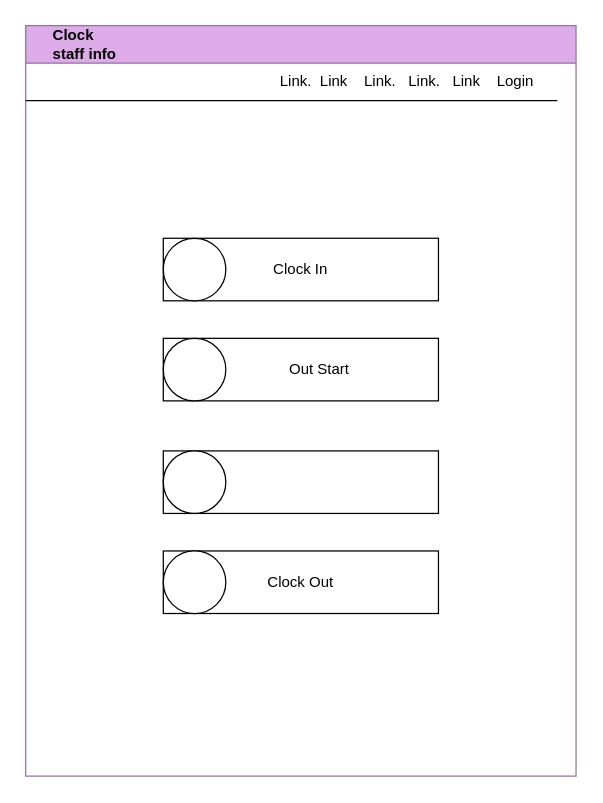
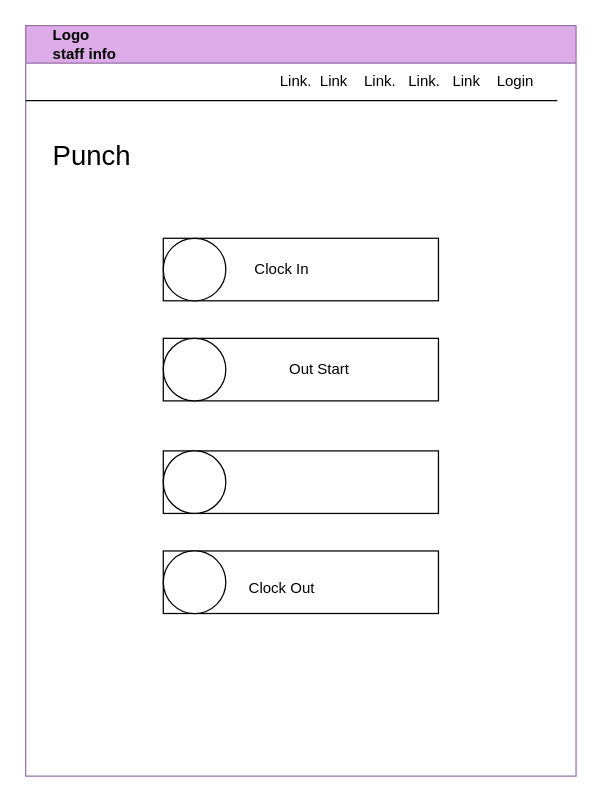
(66, 44) -> (66, 44)
none -> (101, 157)
(301, 269) -> (282, 269)
(301, 582) -> (282, 588)
